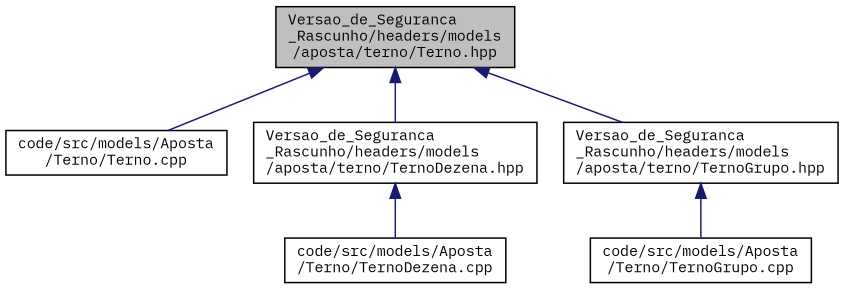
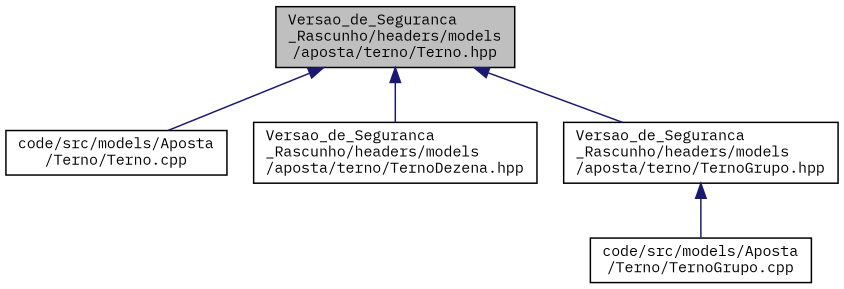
(395, 260) -> none
